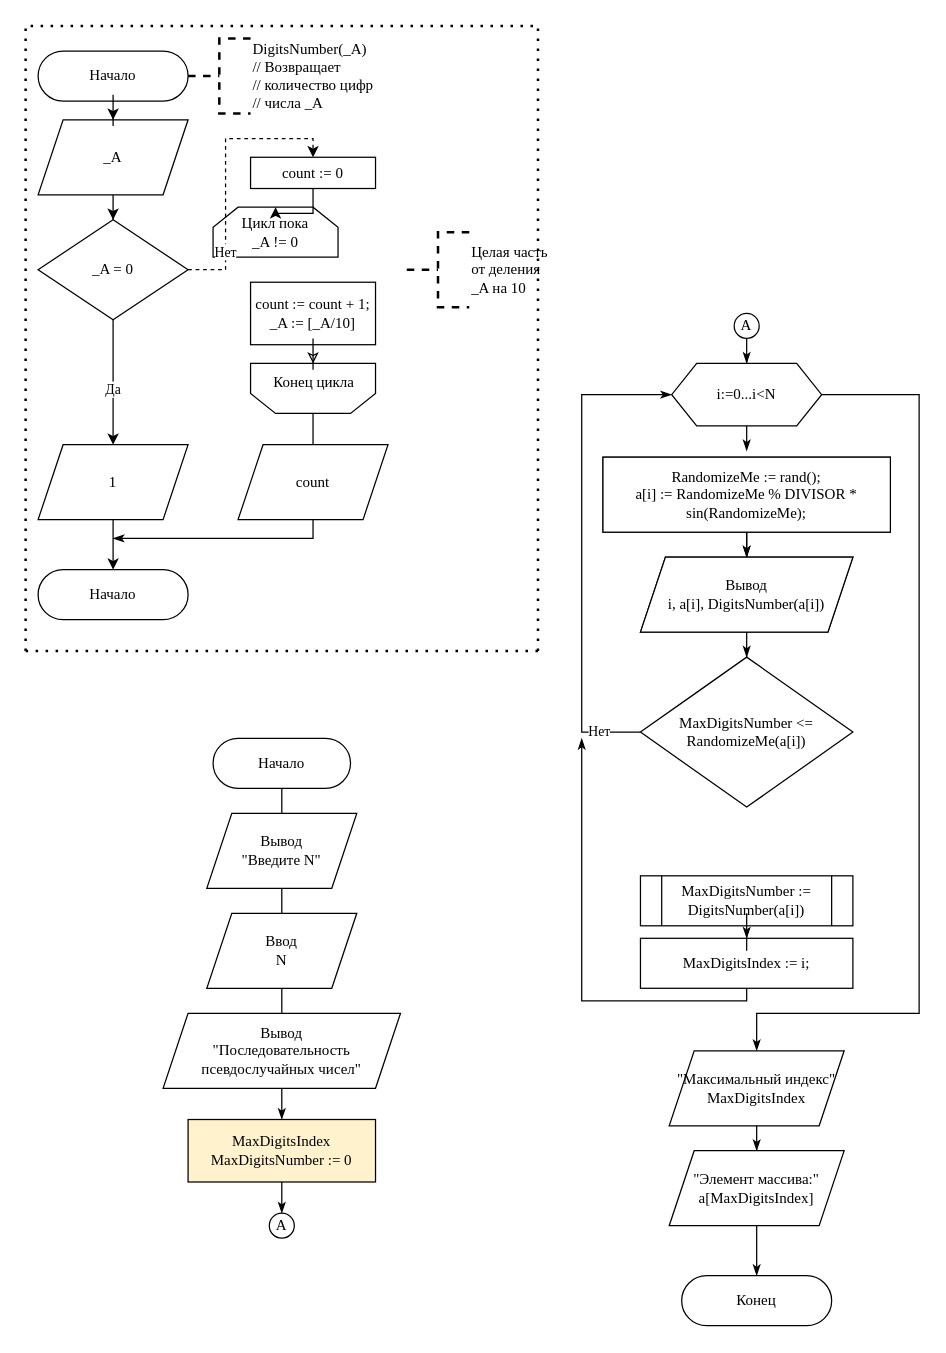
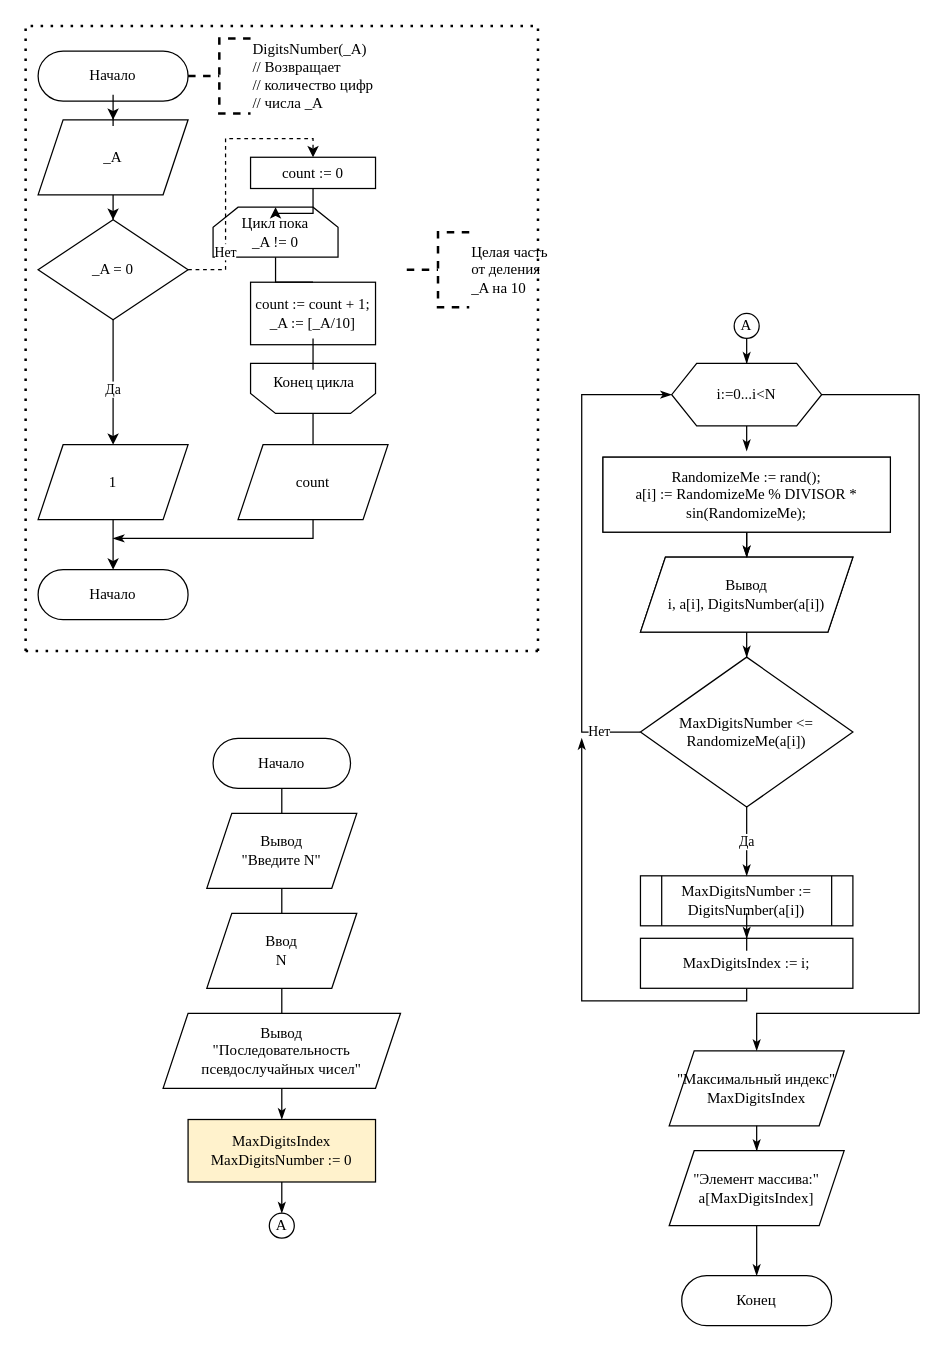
none -> (276, 270)
(313, 353) -> (313, 357)
none -> (747, 837)
